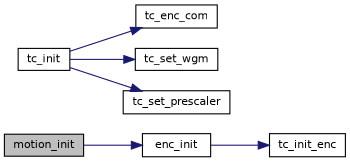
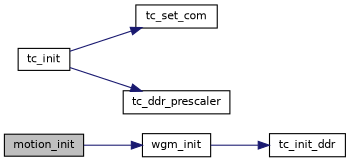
(177, 16) -> (177, 16)
(177, 59) -> none
(177, 102) -> (177, 102)
(177, 145) -> (177, 145)
(307, 145) -> (307, 145)
